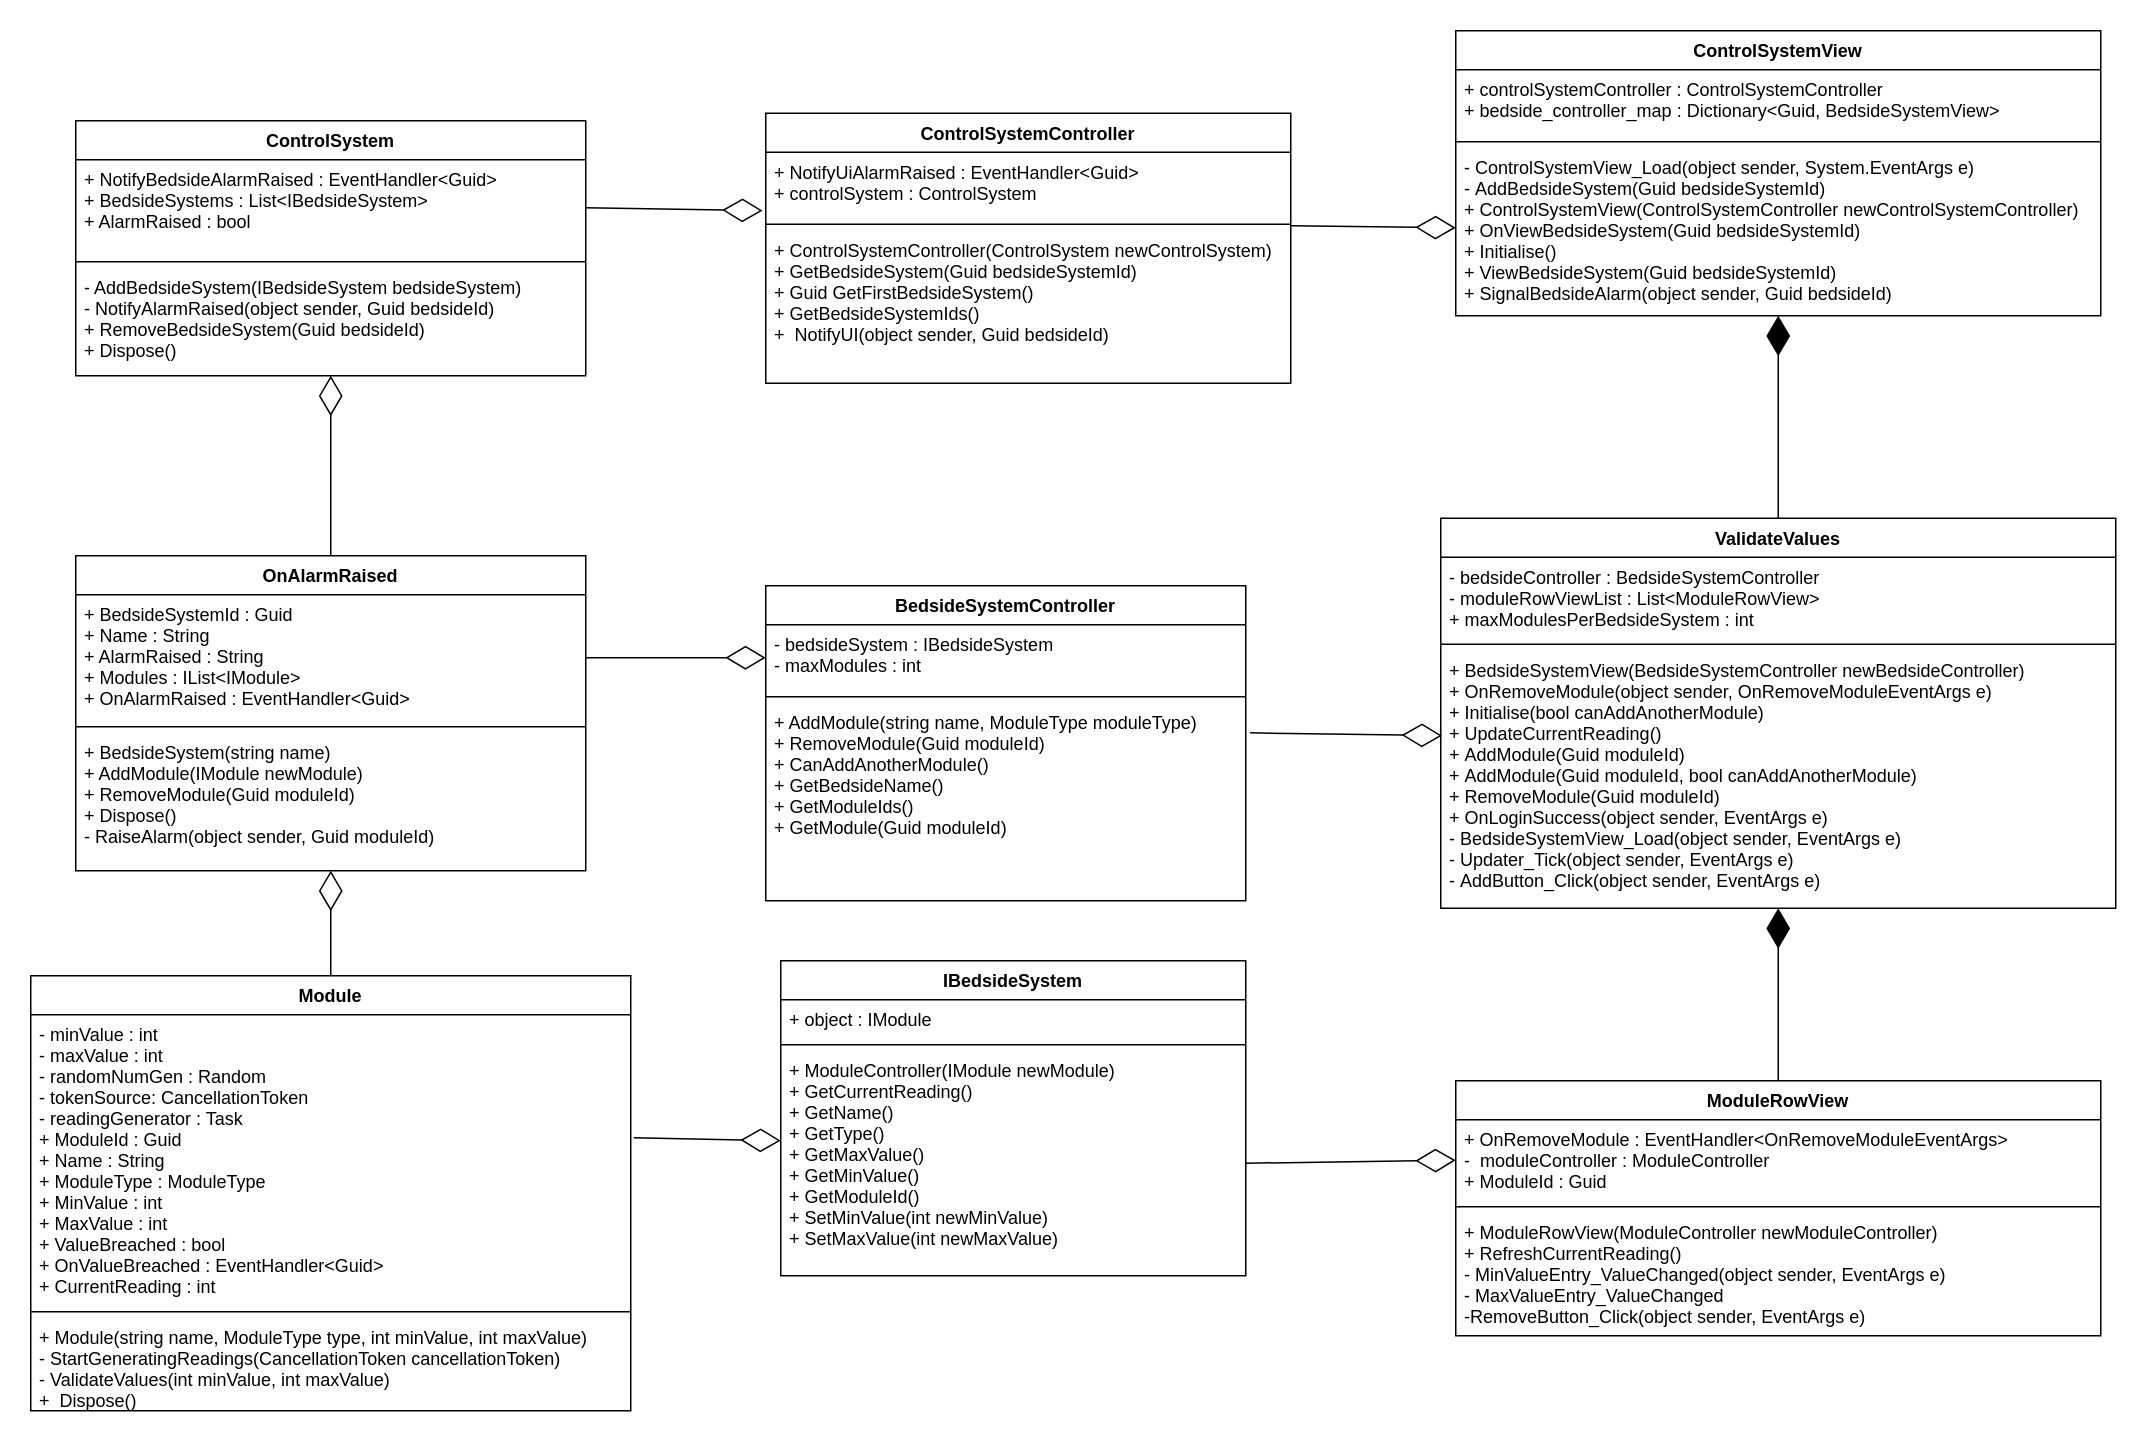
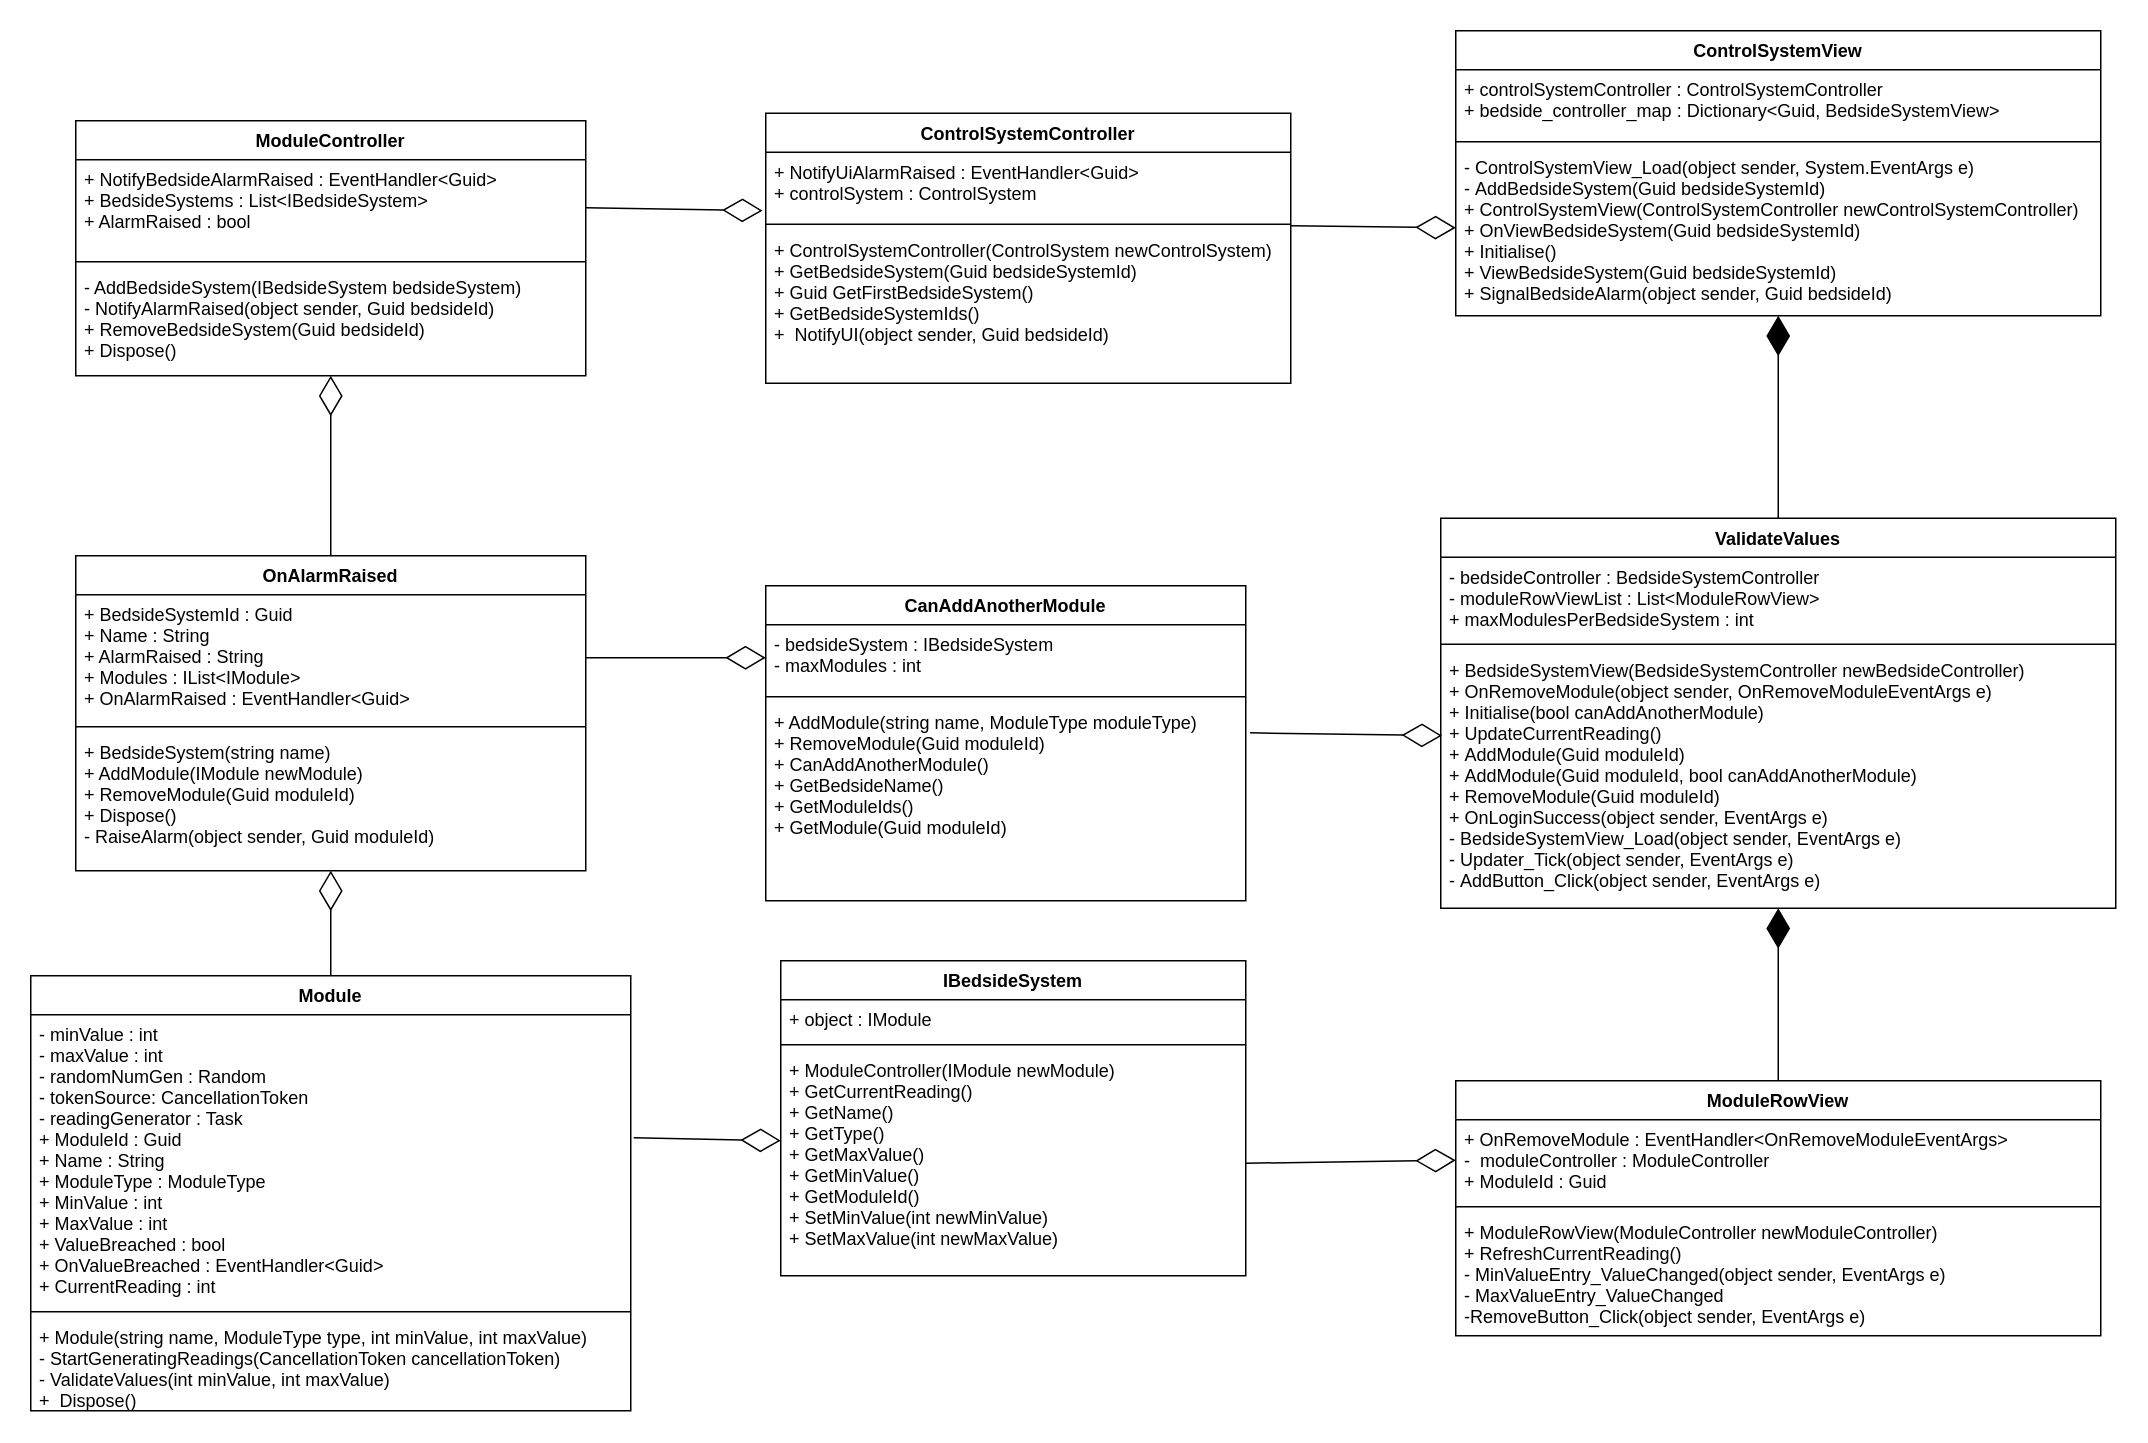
(330, 141) -> (330, 141)
(1005, 606) -> (1005, 606)
